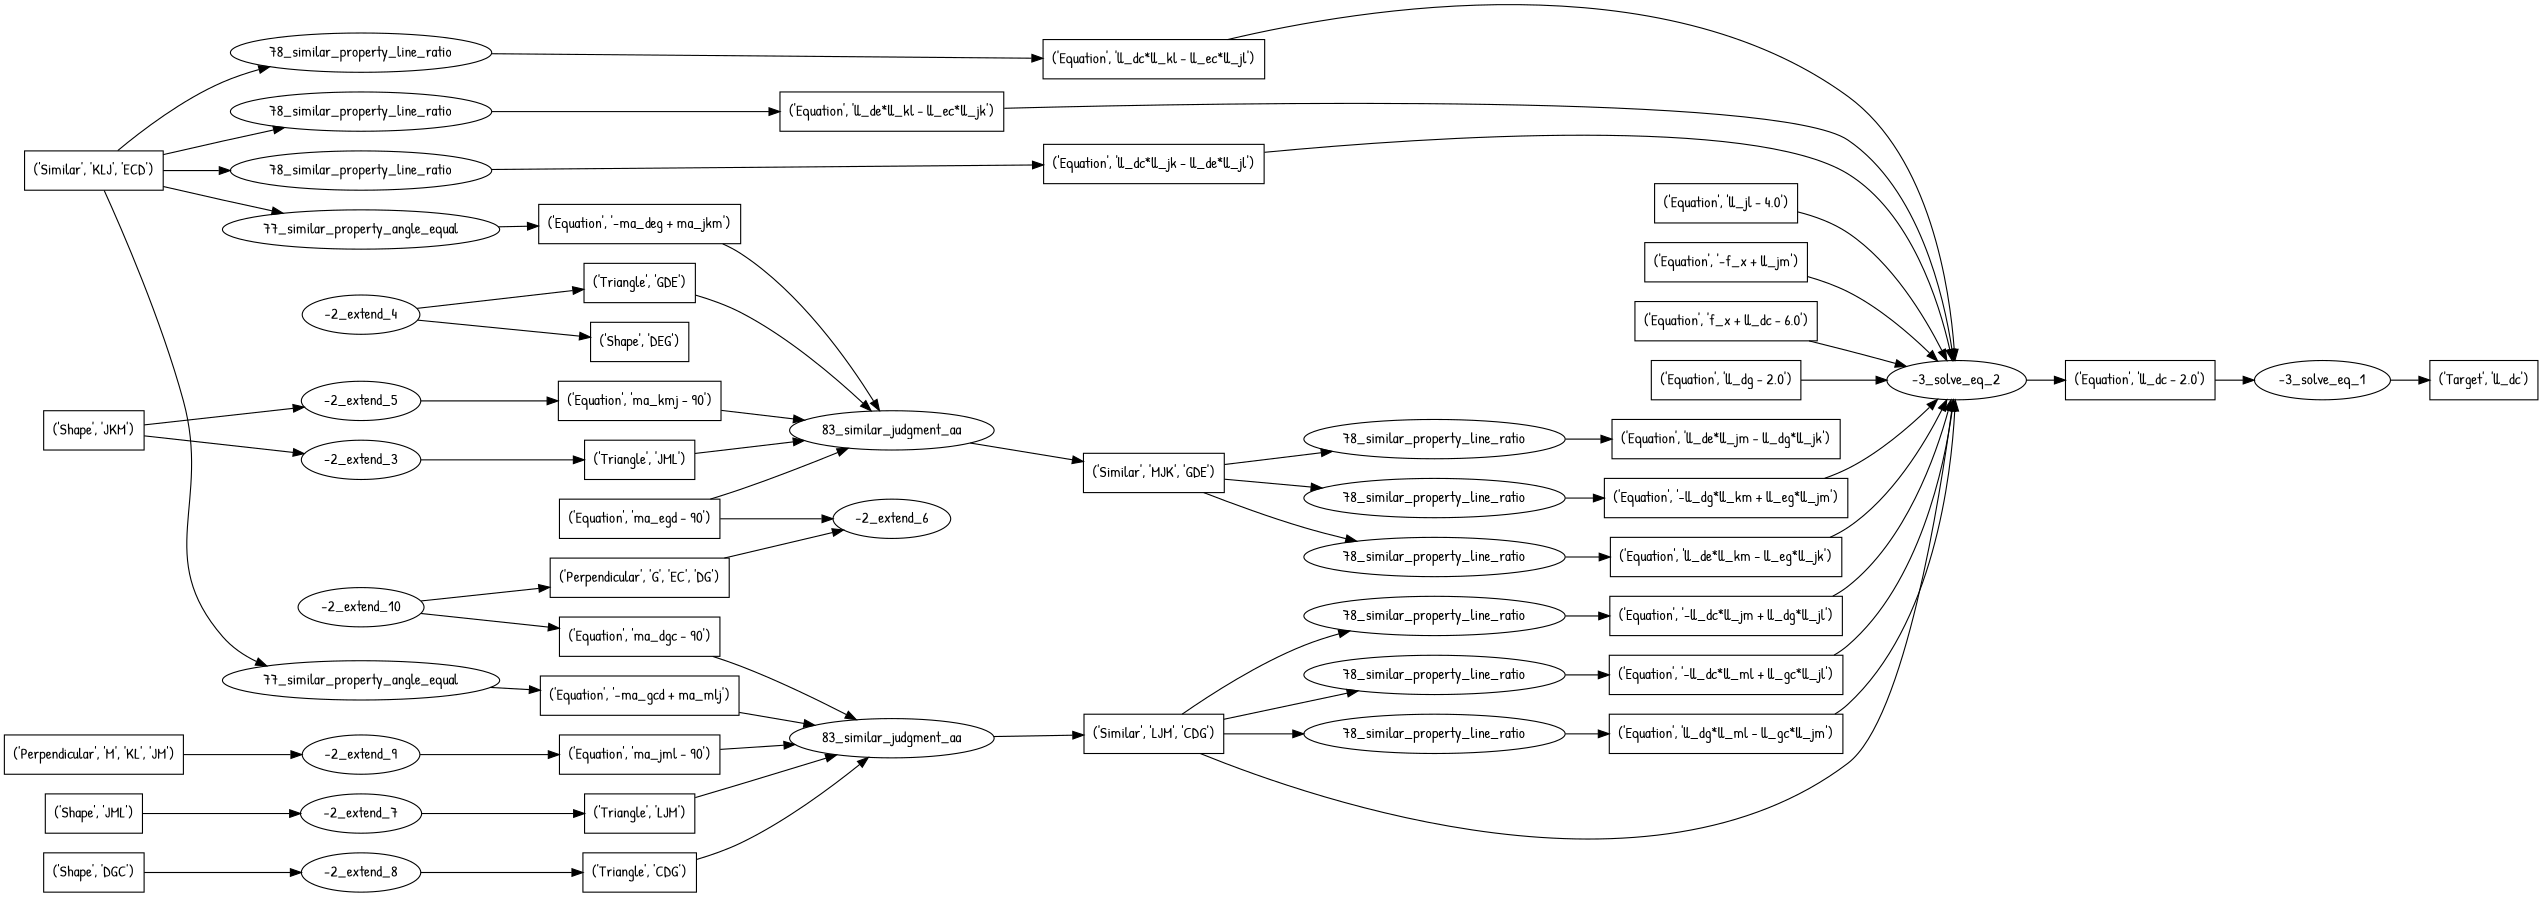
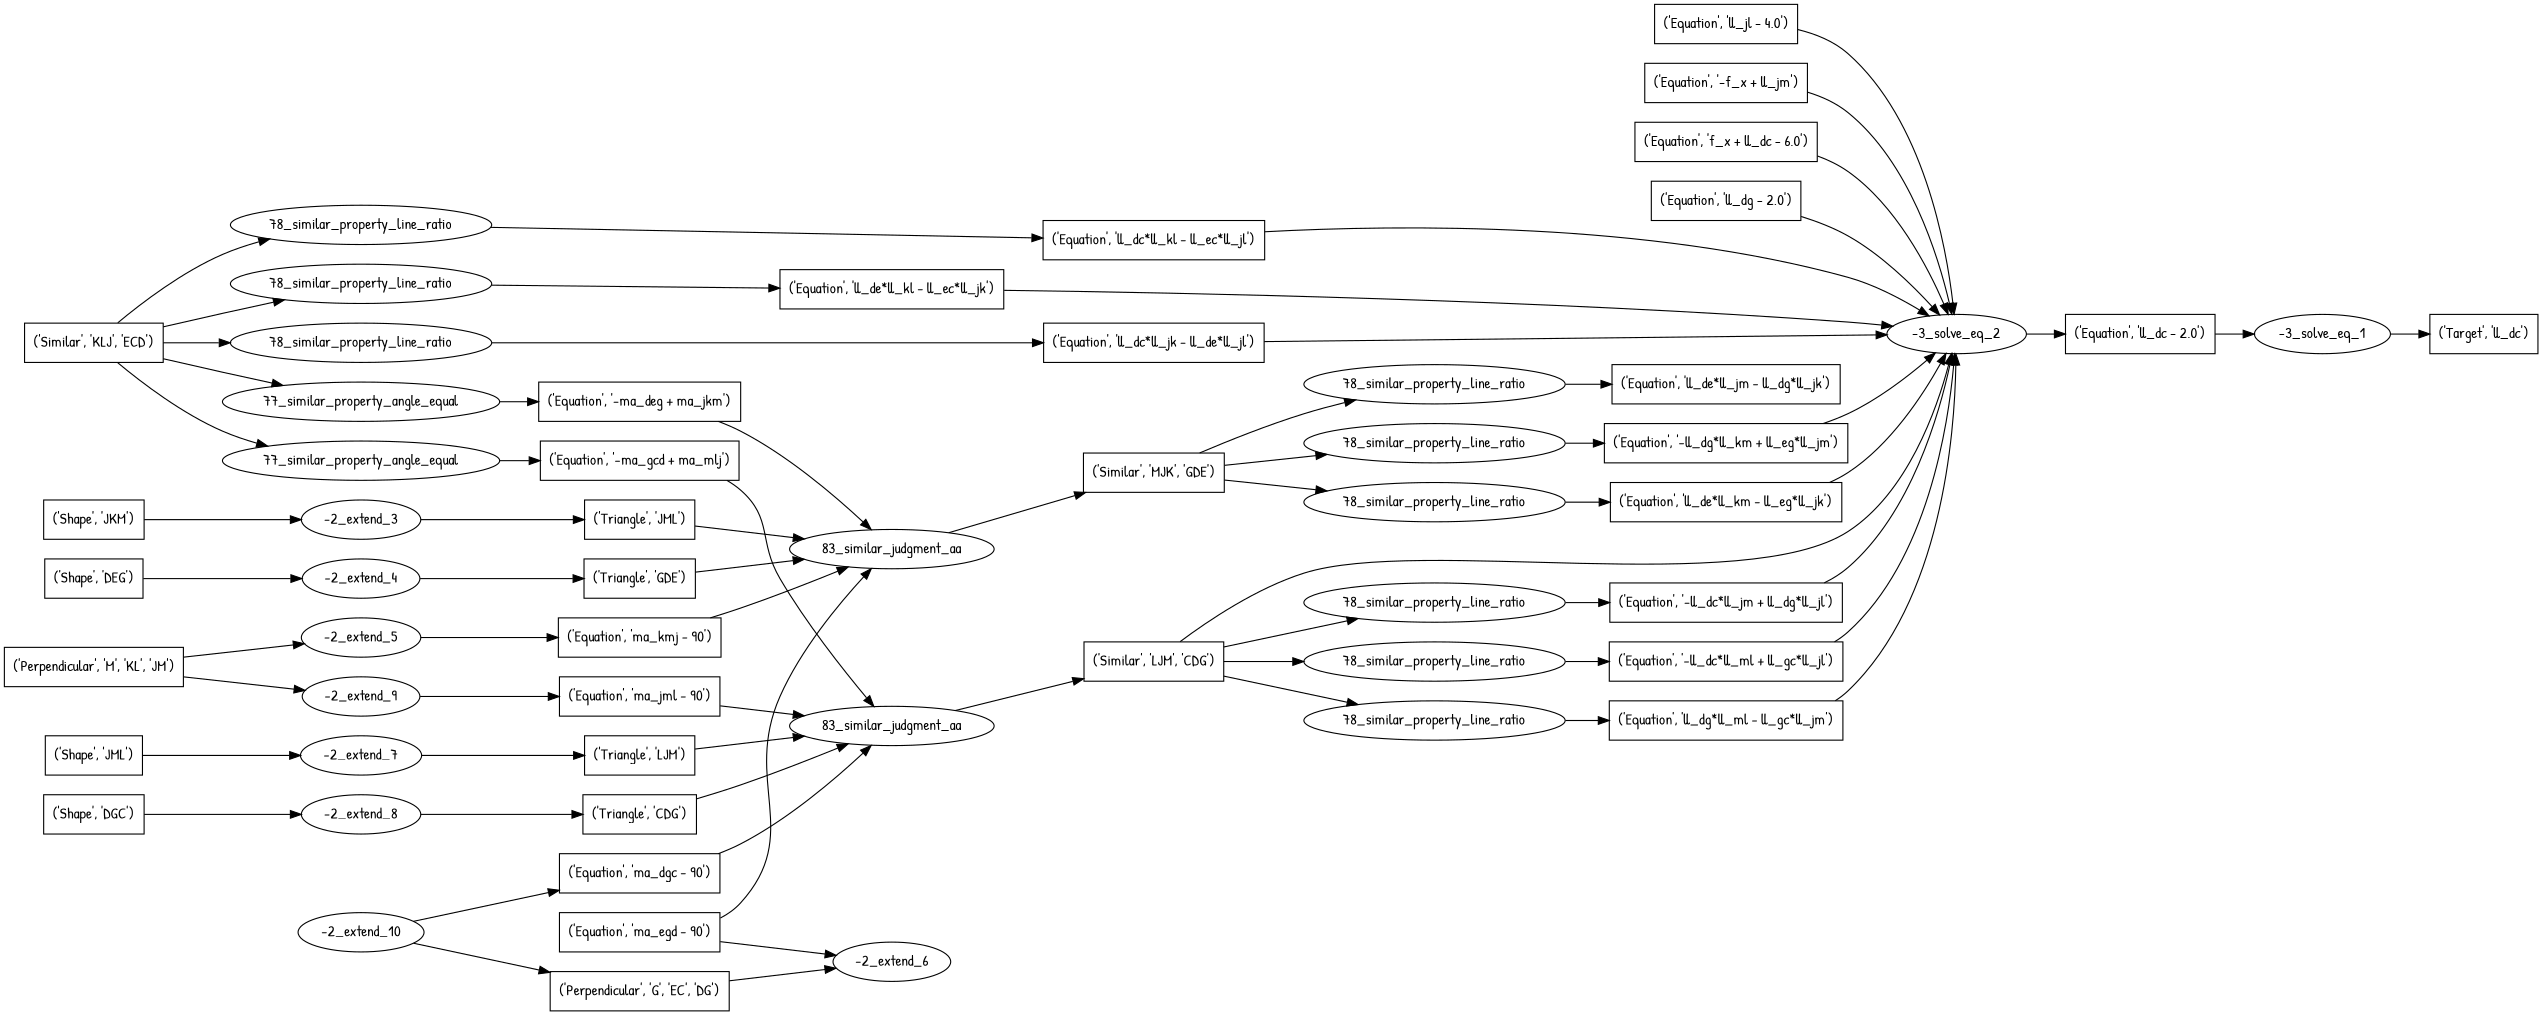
(499, 328) -> (217, 579)
(219, 417) -> (238, 651)
